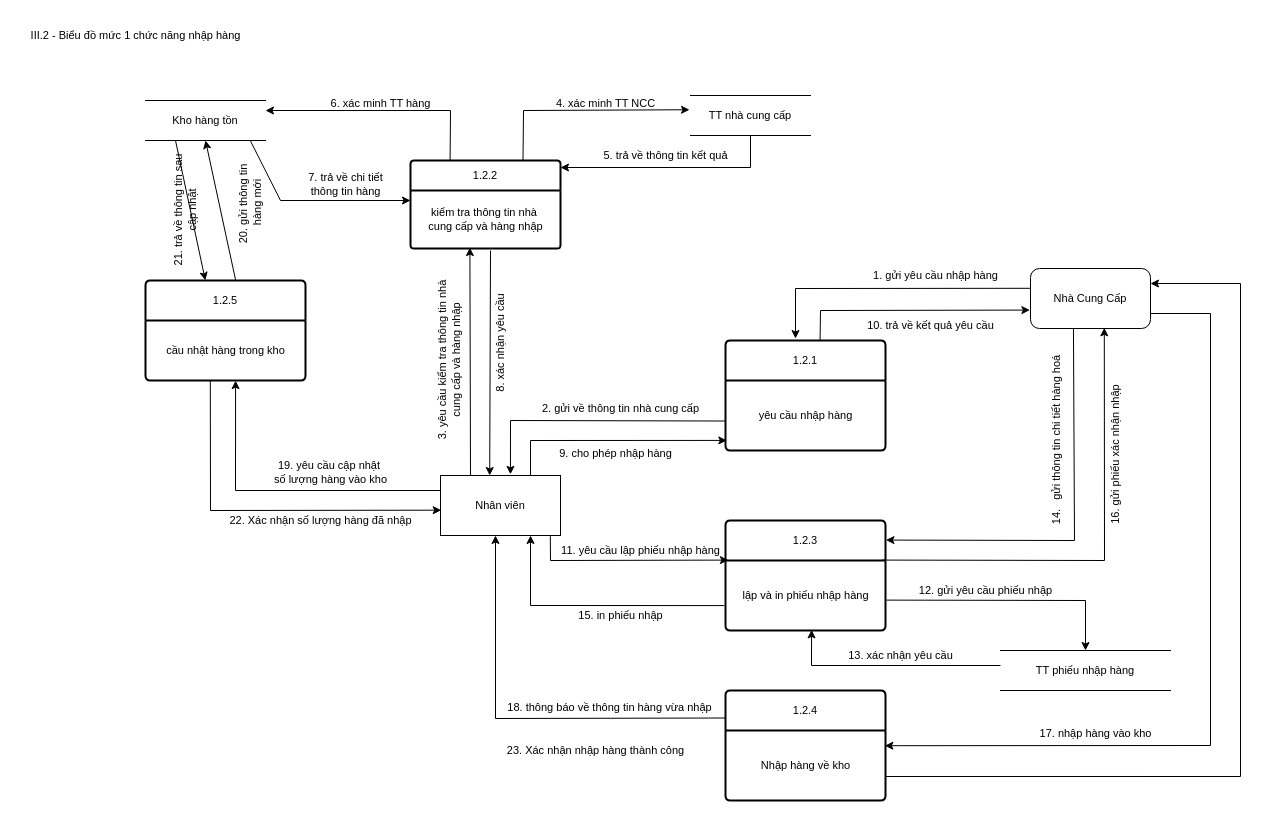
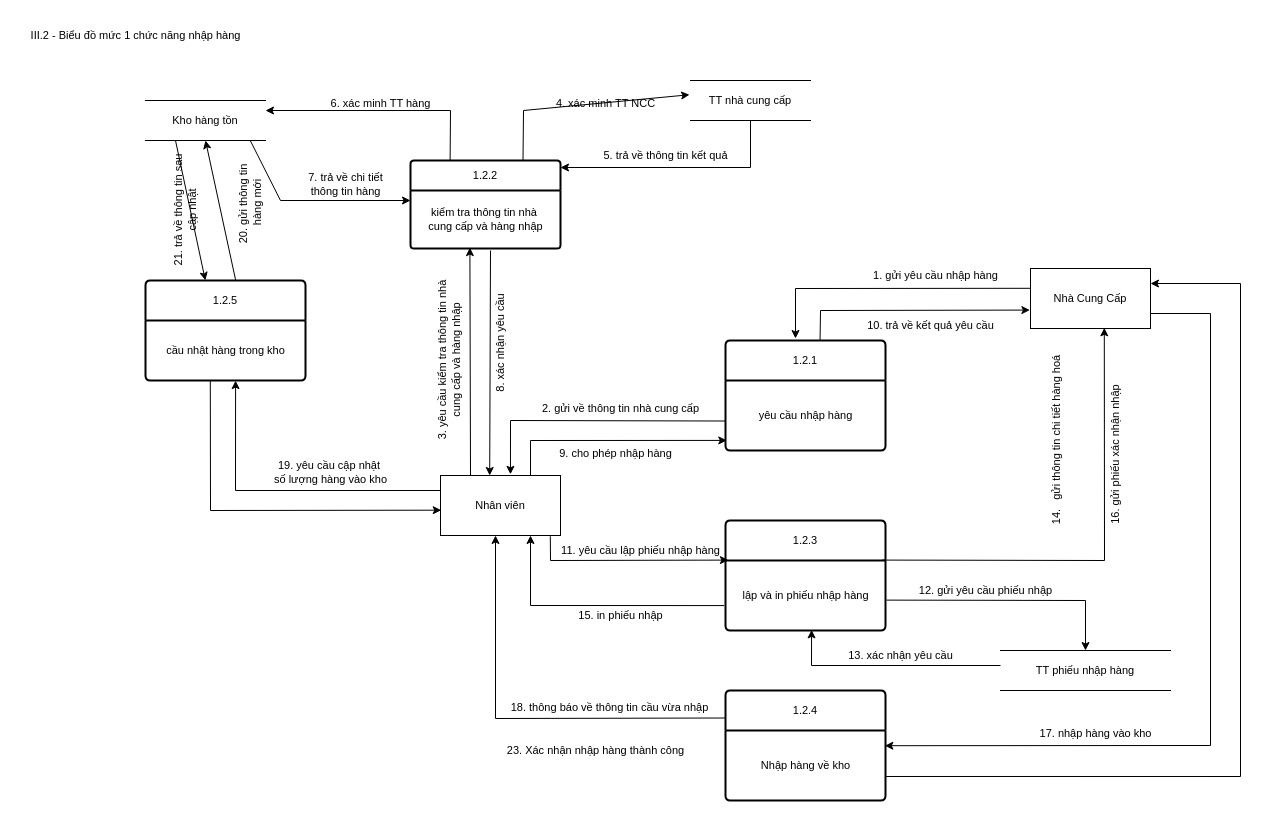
(751, 116) -> (751, 101)
(1091, 299) -> (1091, 299)
(321, 521) -> none
(1074, 525) -> none
(610, 708) -> (610, 708)
